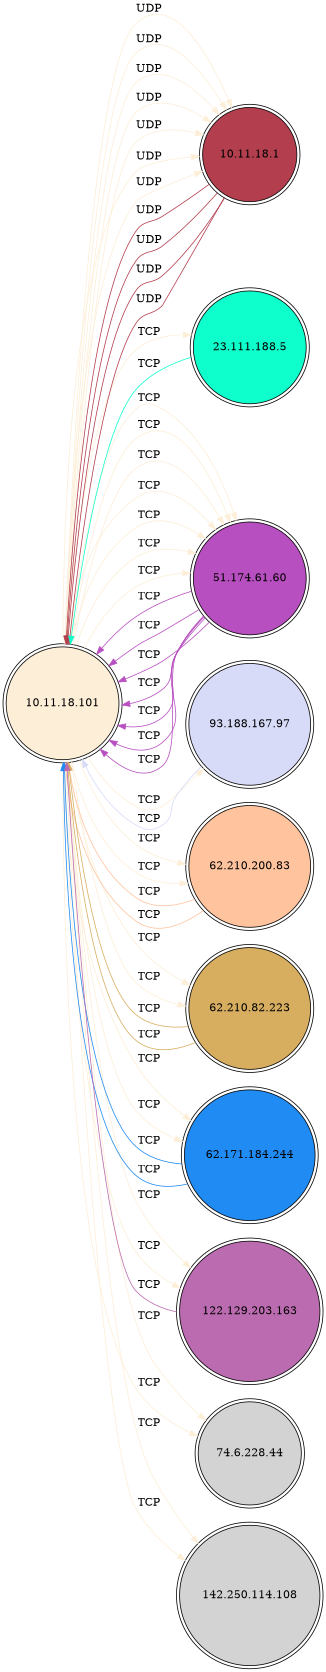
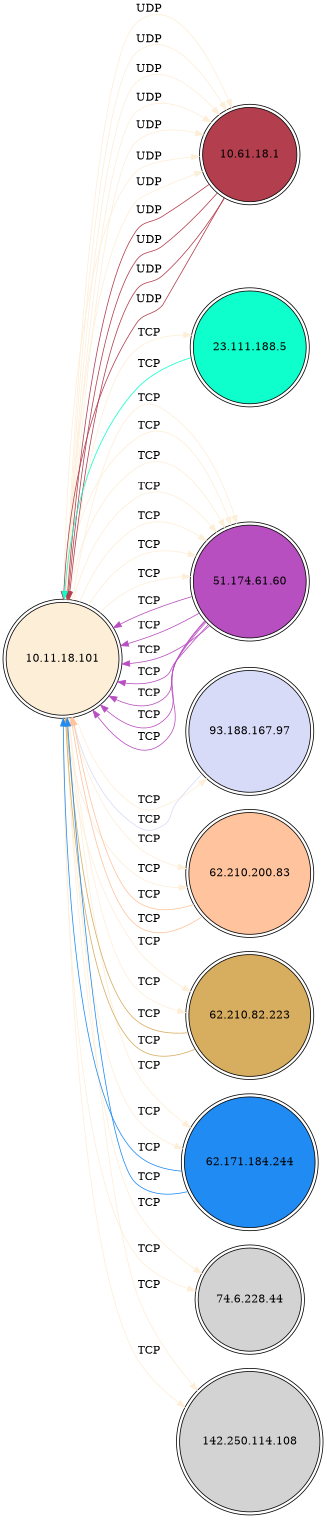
(250, 155) -> (250, 155)
(250, 1311) -> none
